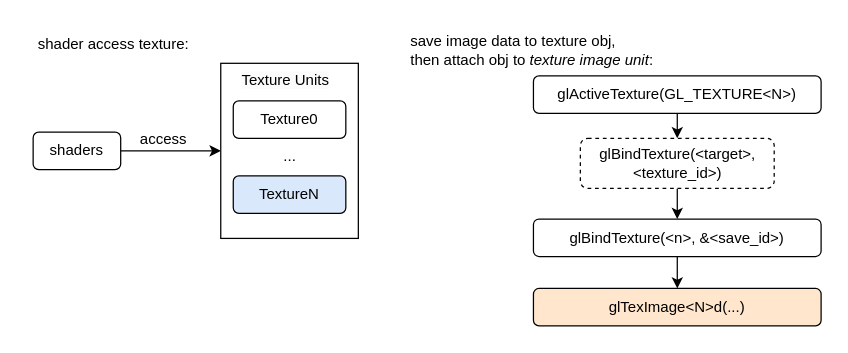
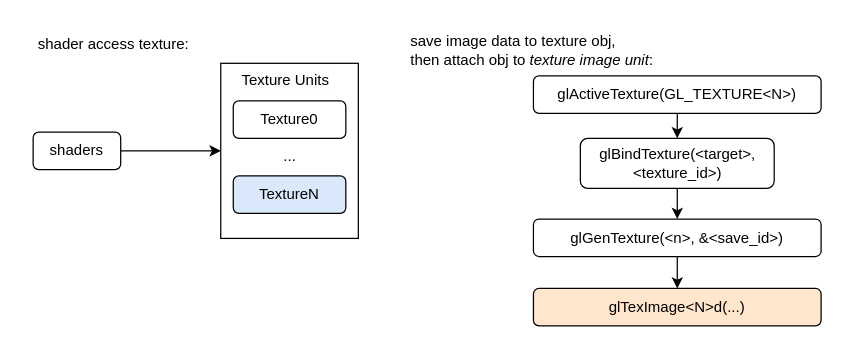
(163, 139) -> none
(677, 163) -> (677, 163)
(677, 238) -> (677, 238)
